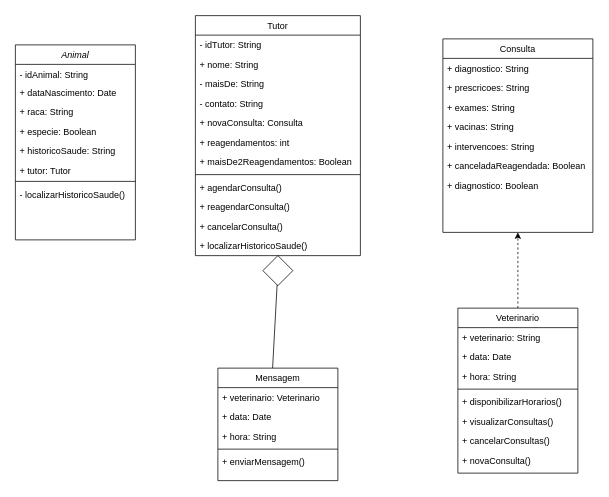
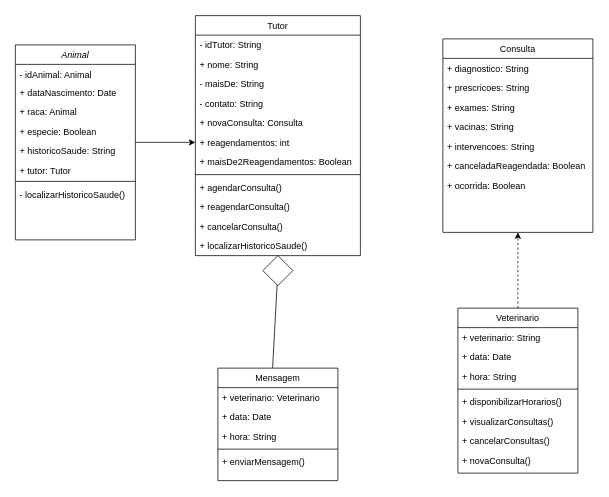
(57, 74) -> (56, 74)
(50, 112) -> (49, 112)
none -> (163, 142)
(495, 185) -> (489, 185)
